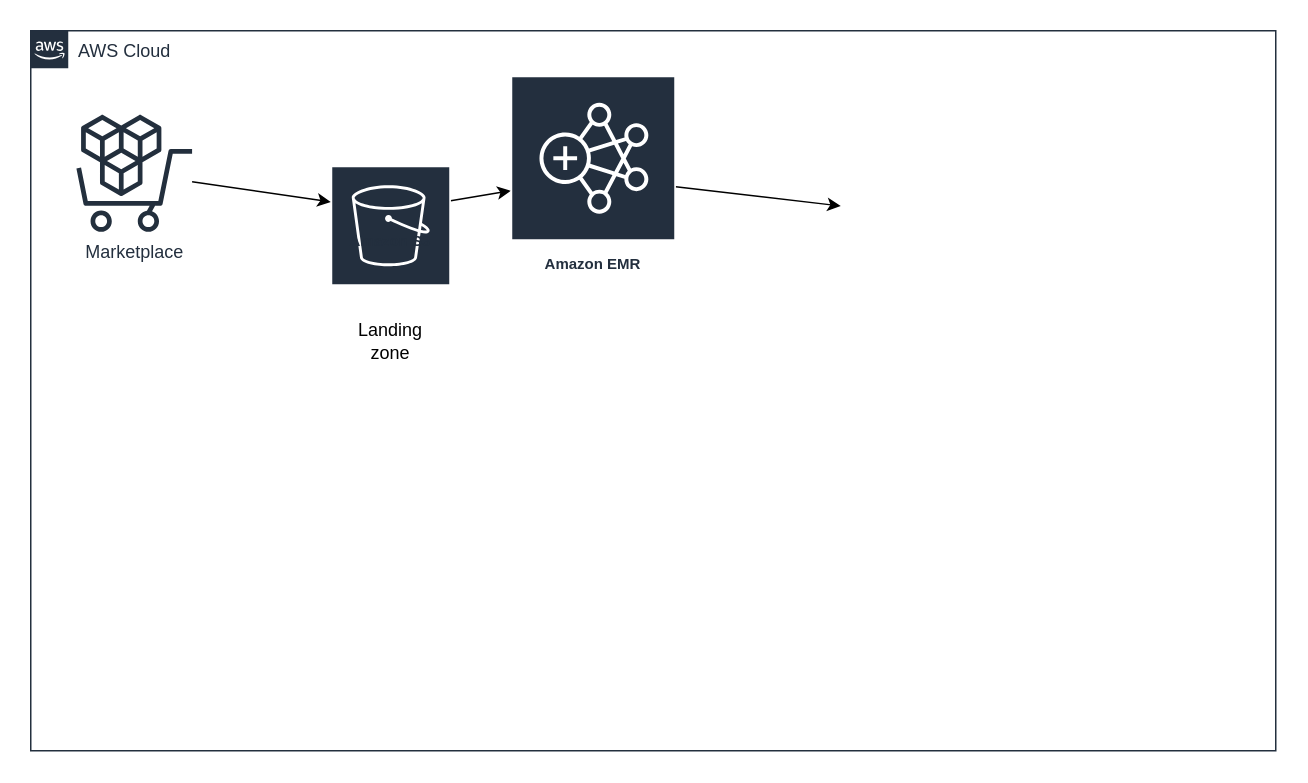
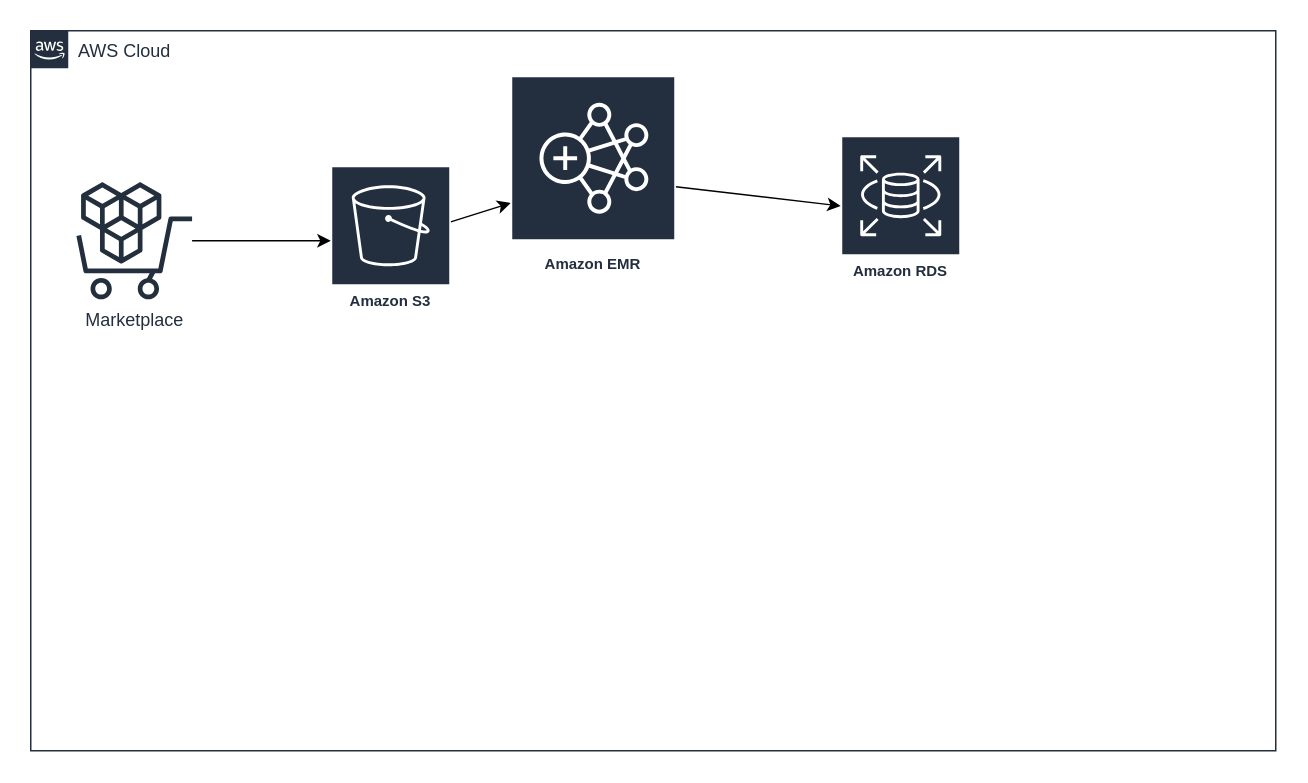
(134, 173) -> (134, 241)
(391, 211) -> (391, 241)
none -> (901, 211)
(391, 341) -> none
